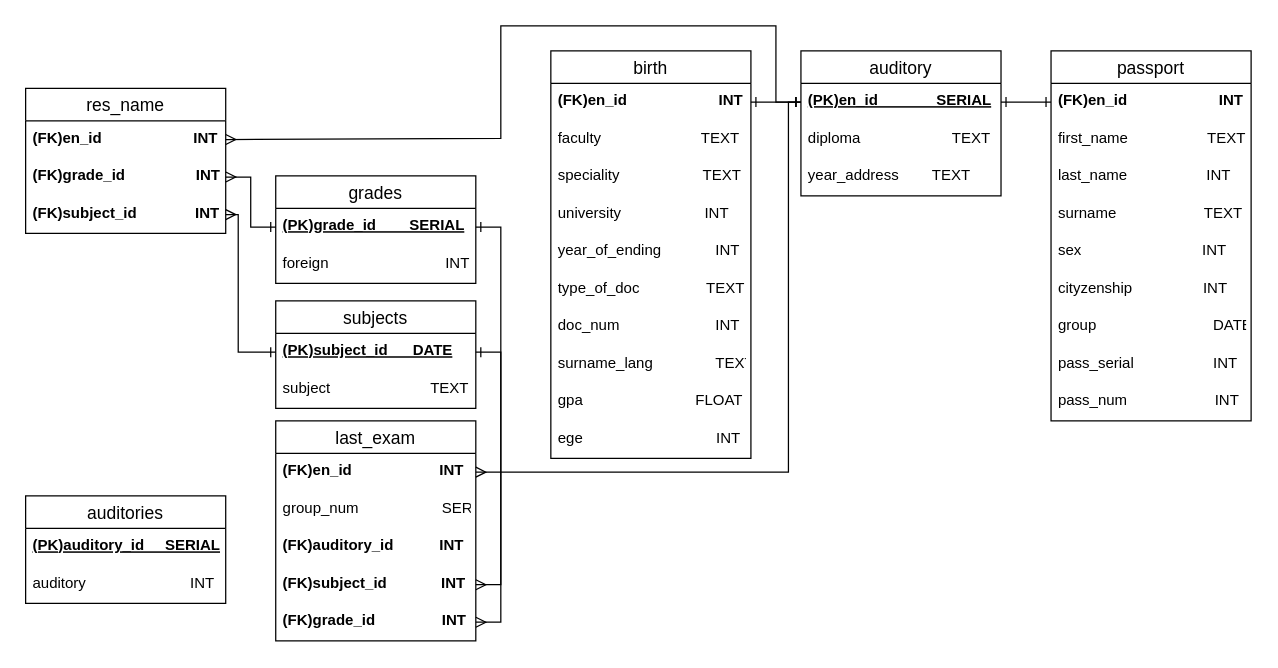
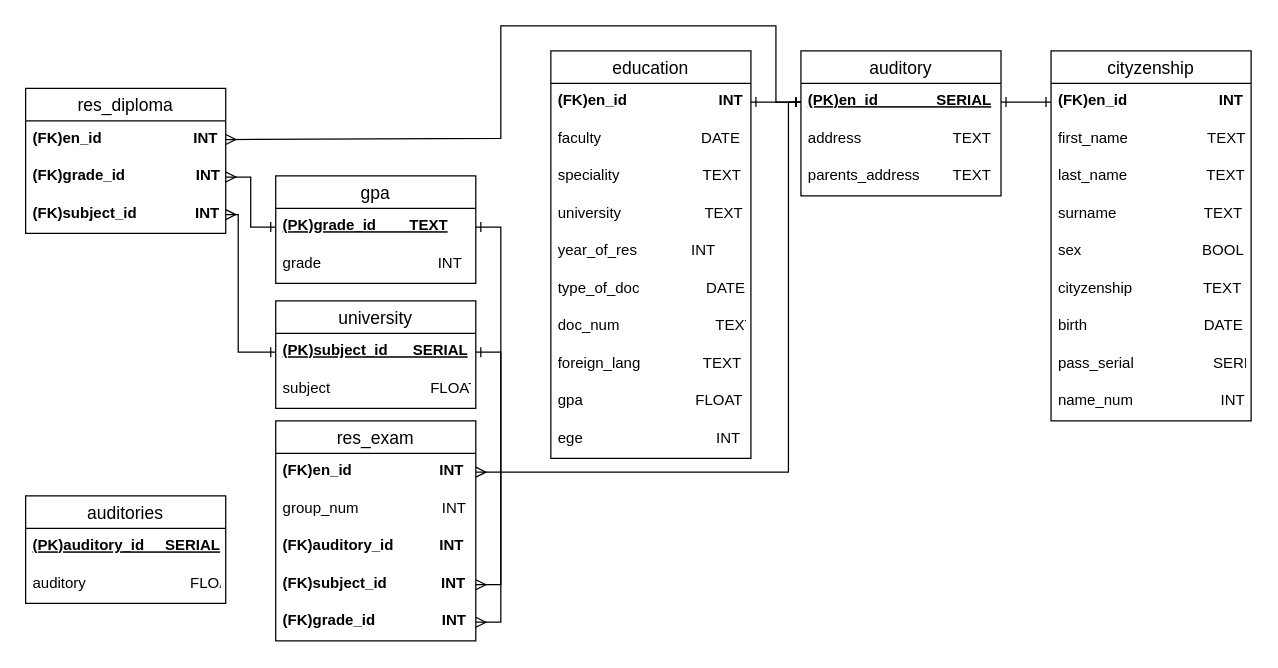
(650, 68) -> (650, 68)
(1150, 68) -> (1150, 68)
(125, 105) -> (125, 105)
(679, 138) -> (679, 138)
(921, 138) -> (925, 138)
(901, 175) -> (913, 175)
(1168, 175) -> (1172, 175)
(375, 193) -> (375, 193)
(692, 213) -> (696, 213)
(382, 225) -> (374, 225)
(670, 250) -> (659, 250)
(1177, 250) -> (1181, 250)
(440, 263) -> (434, 263)
(688, 288) -> (688, 288)
(1168, 288) -> (1172, 288)
(375, 318) -> (375, 318)
(675, 325) -> (679, 325)
(1213, 325) -> (1211, 325)
(376, 350) -> (384, 350)
(672, 363) -> (670, 363)
(1175, 363) -> (1187, 363)
(430, 388) -> (434, 388)
(1172, 400) -> (1172, 400)
(375, 438) -> (375, 438)
(410, 508) -> (397, 508)
(182, 583) -> (190, 583)
